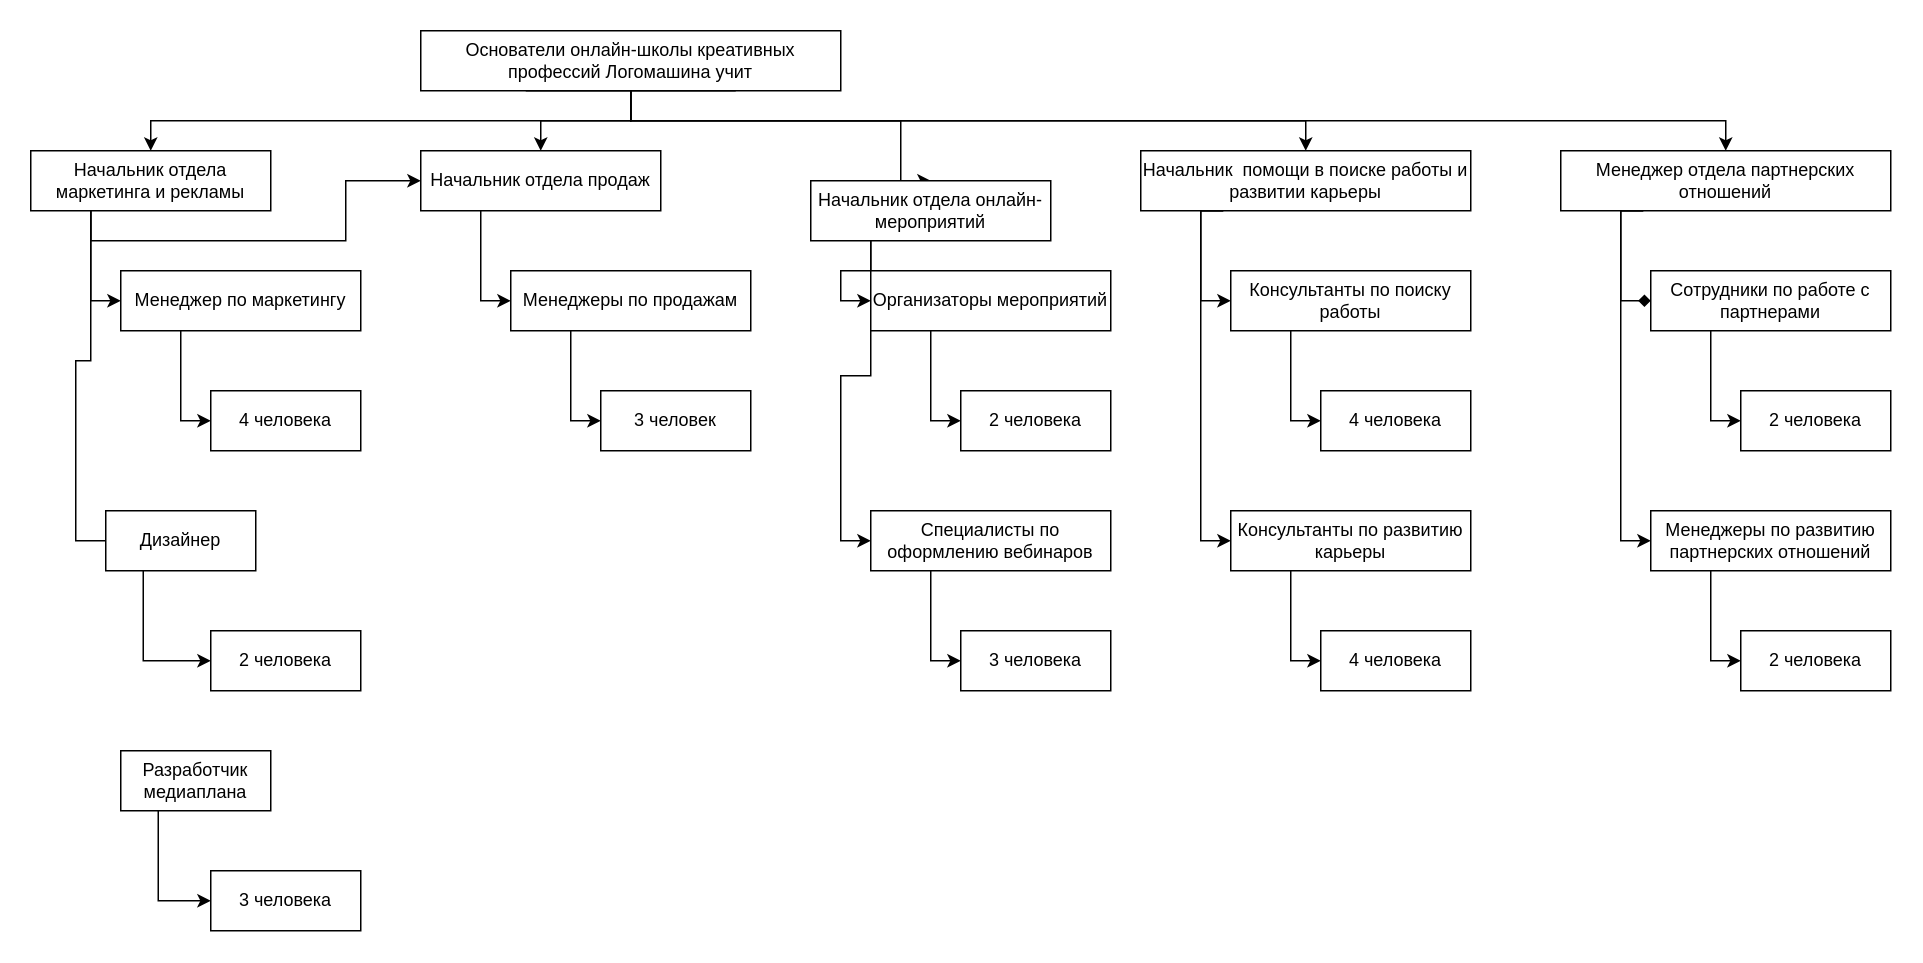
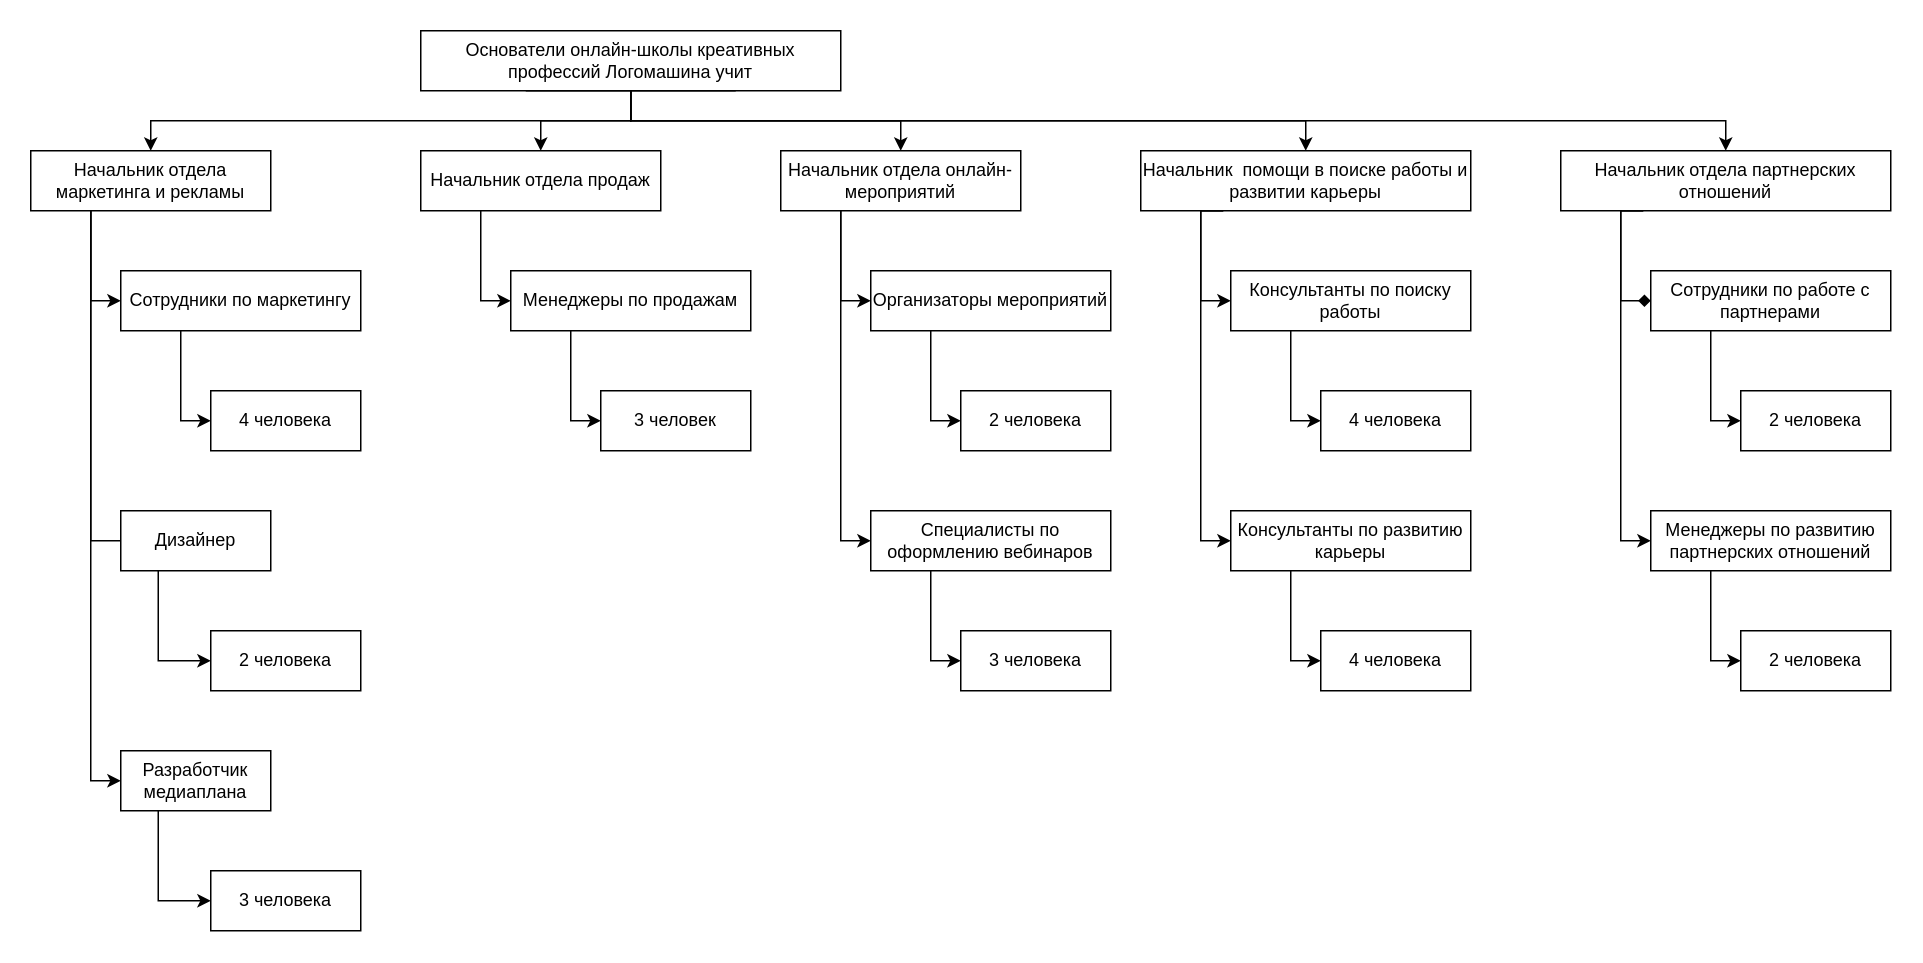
(1726, 181) -> (1726, 181)
(931, 211) -> (901, 181)
(282, 241) -> (91, 672)
(241, 301) -> (241, 301)
(181, 541) -> (196, 541)
